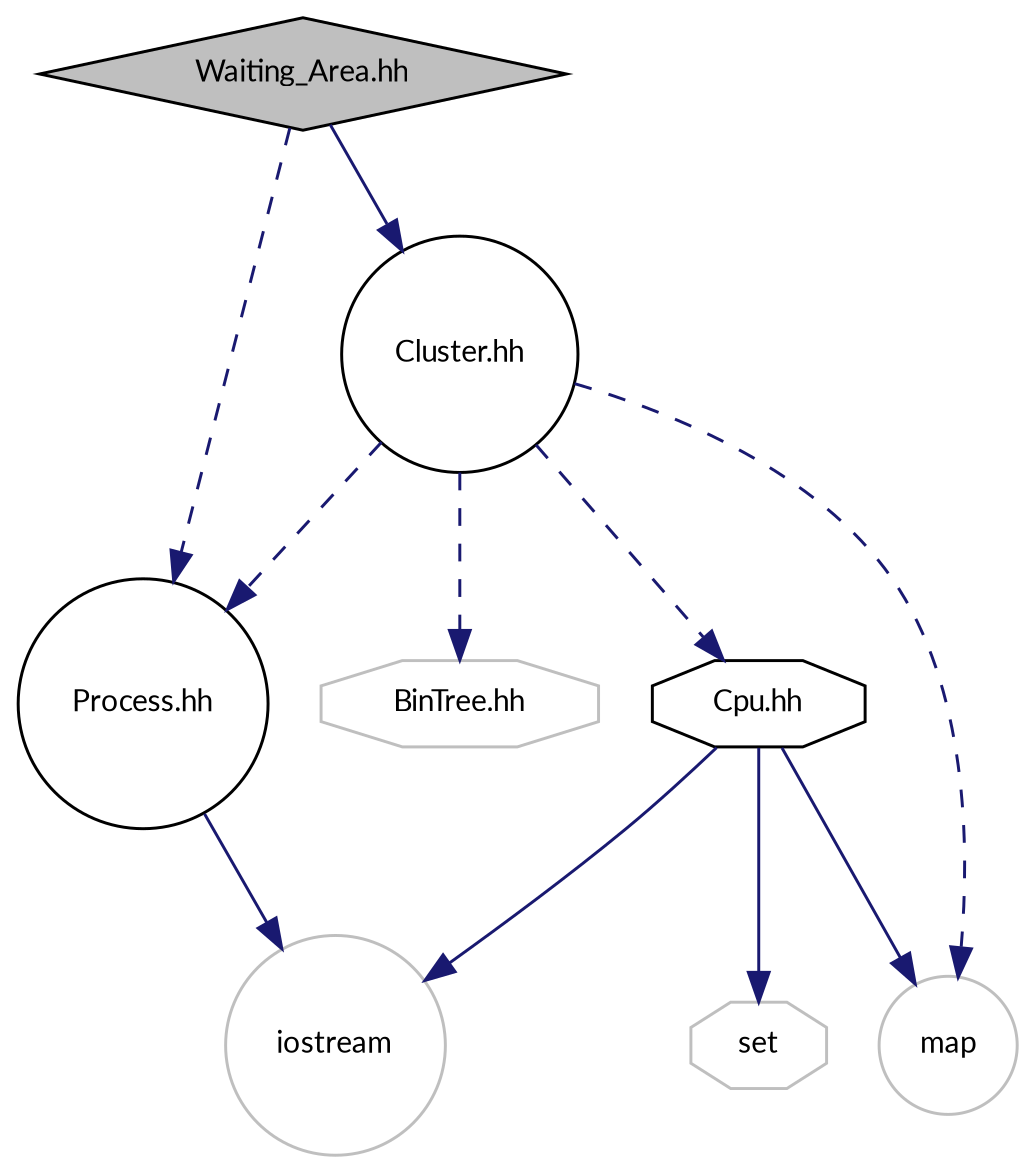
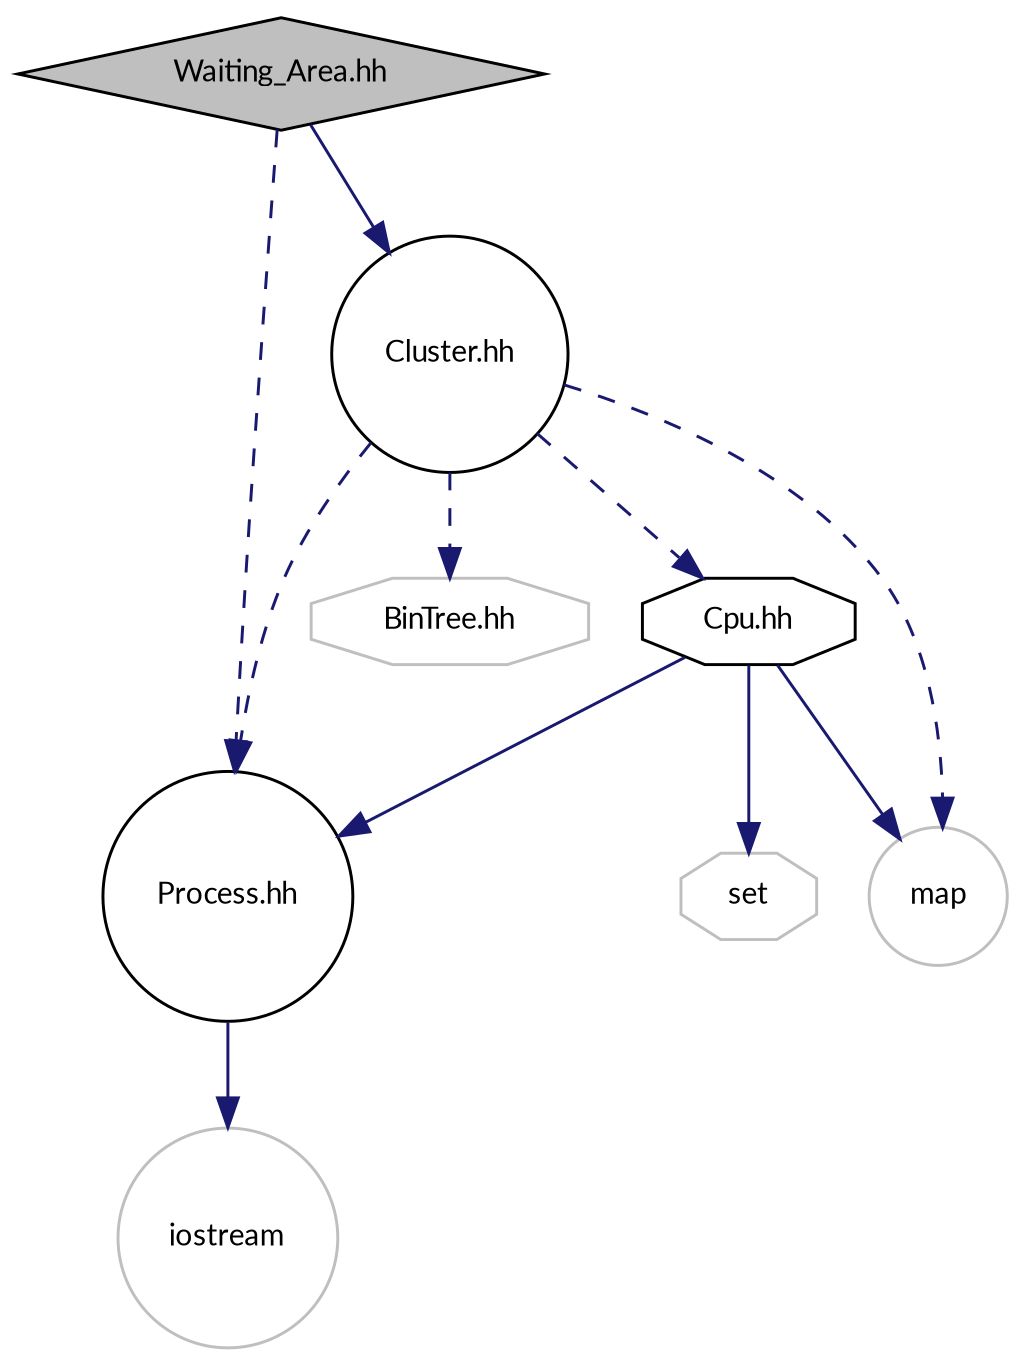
(587, 860) -> (525, 740)
